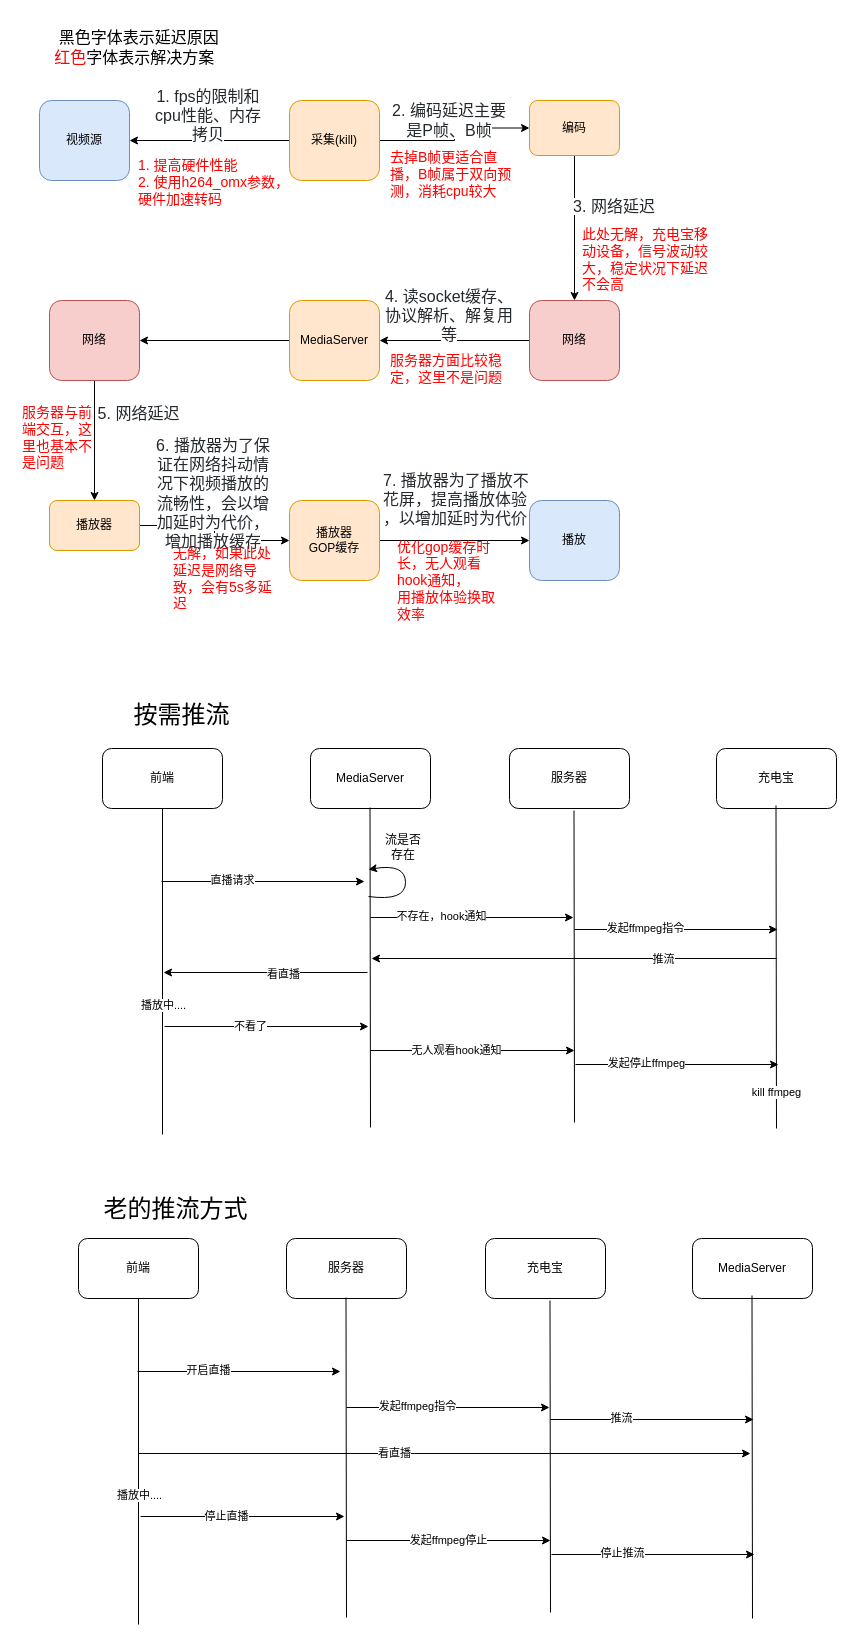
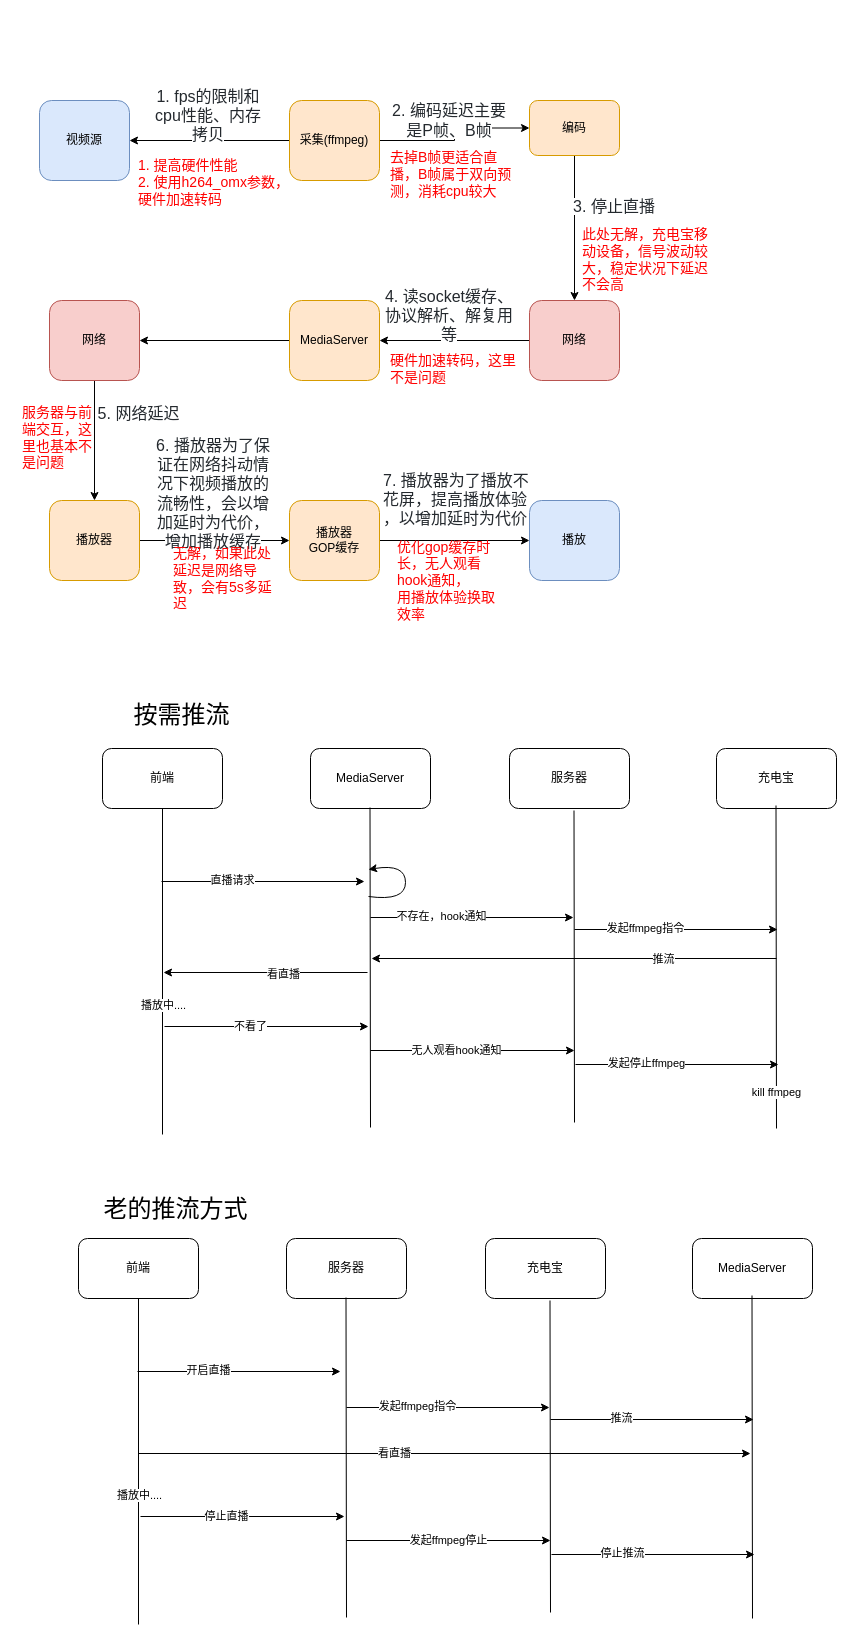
(137, 48) -> none
(335, 141) -> (335, 141)
(615, 207) -> (615, 207)
(456, 369) -> (456, 369)
(95, 526) -> (95, 541)
(404, 848) -> none
